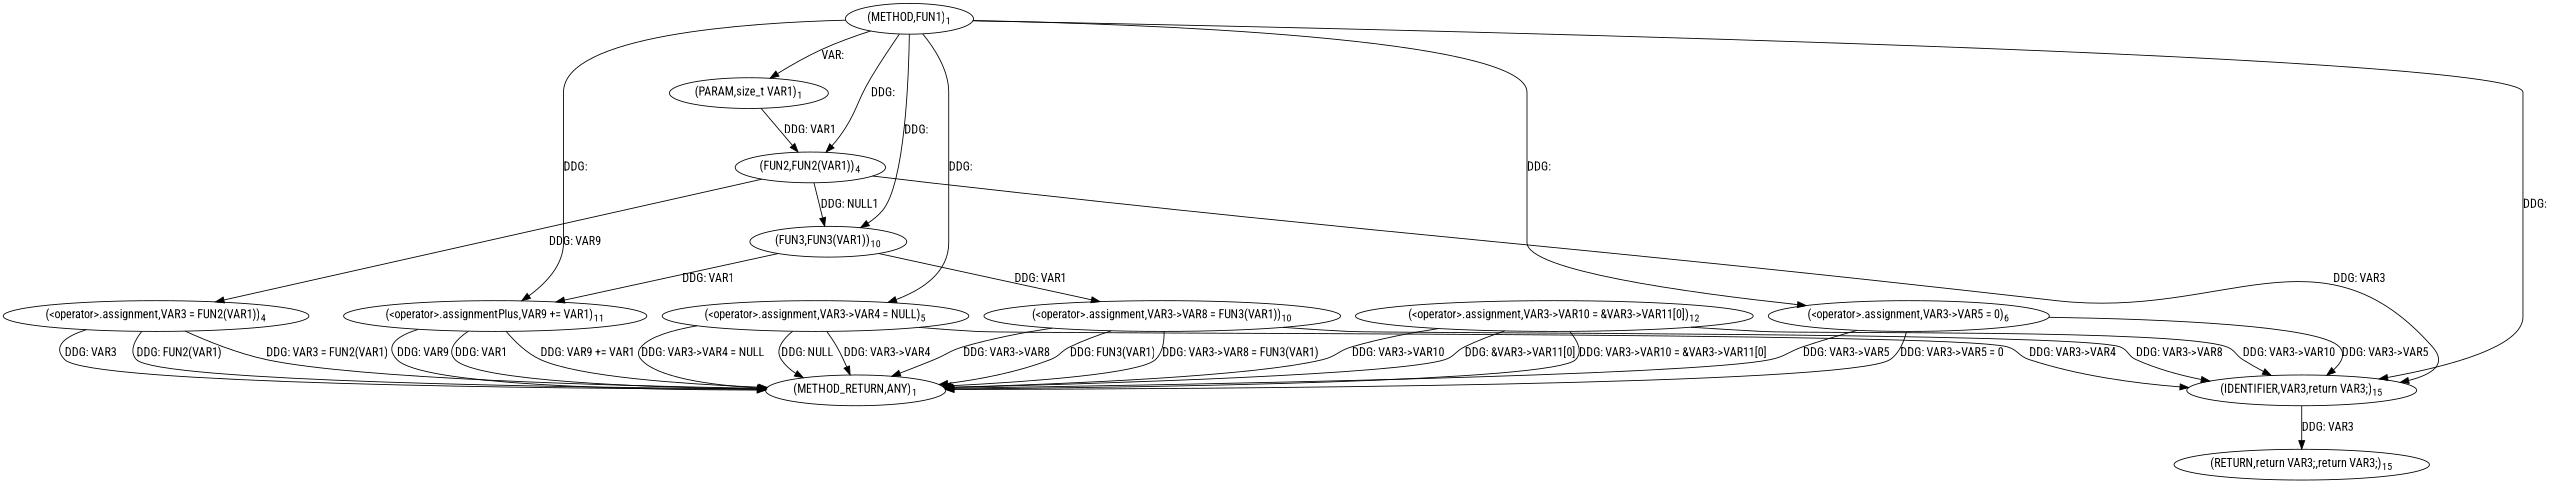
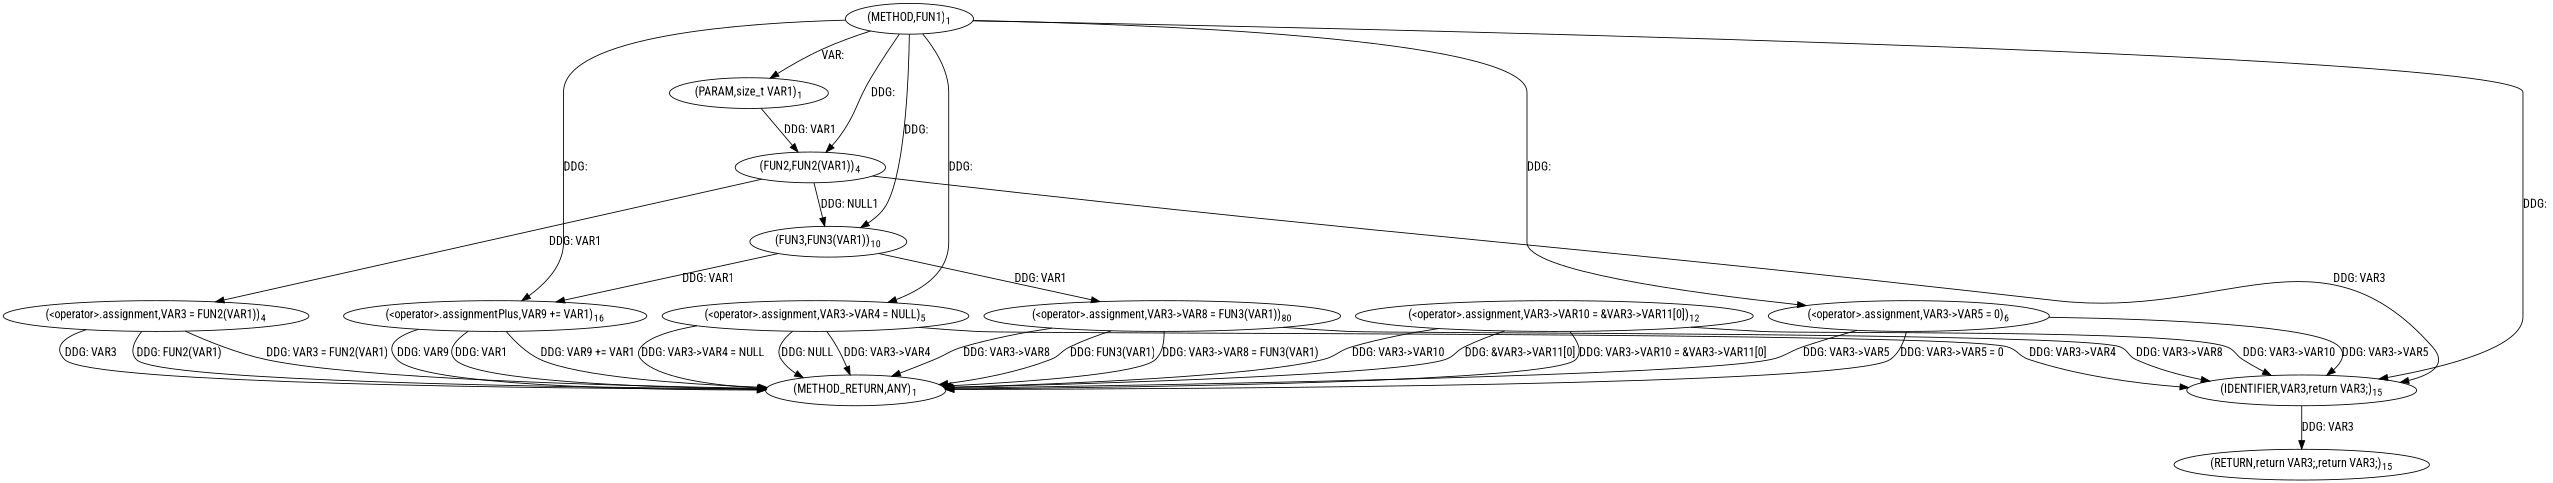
(575, 242) -> (575, 242)
(599, 315) -> (599, 315)
(1287, 315) -> (1287, 315)
